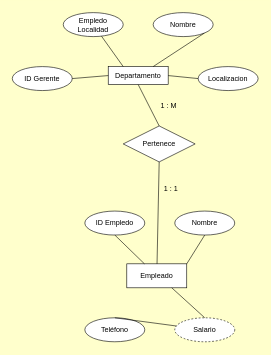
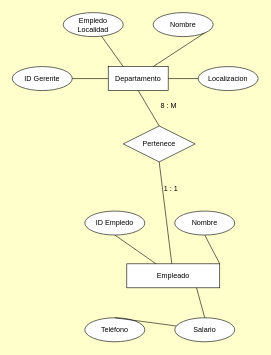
(138, 75) -> (138, 78)
(169, 105) -> (169, 105)
(157, 276) -> (173, 276)
(205, 330) -> (205, 330)
